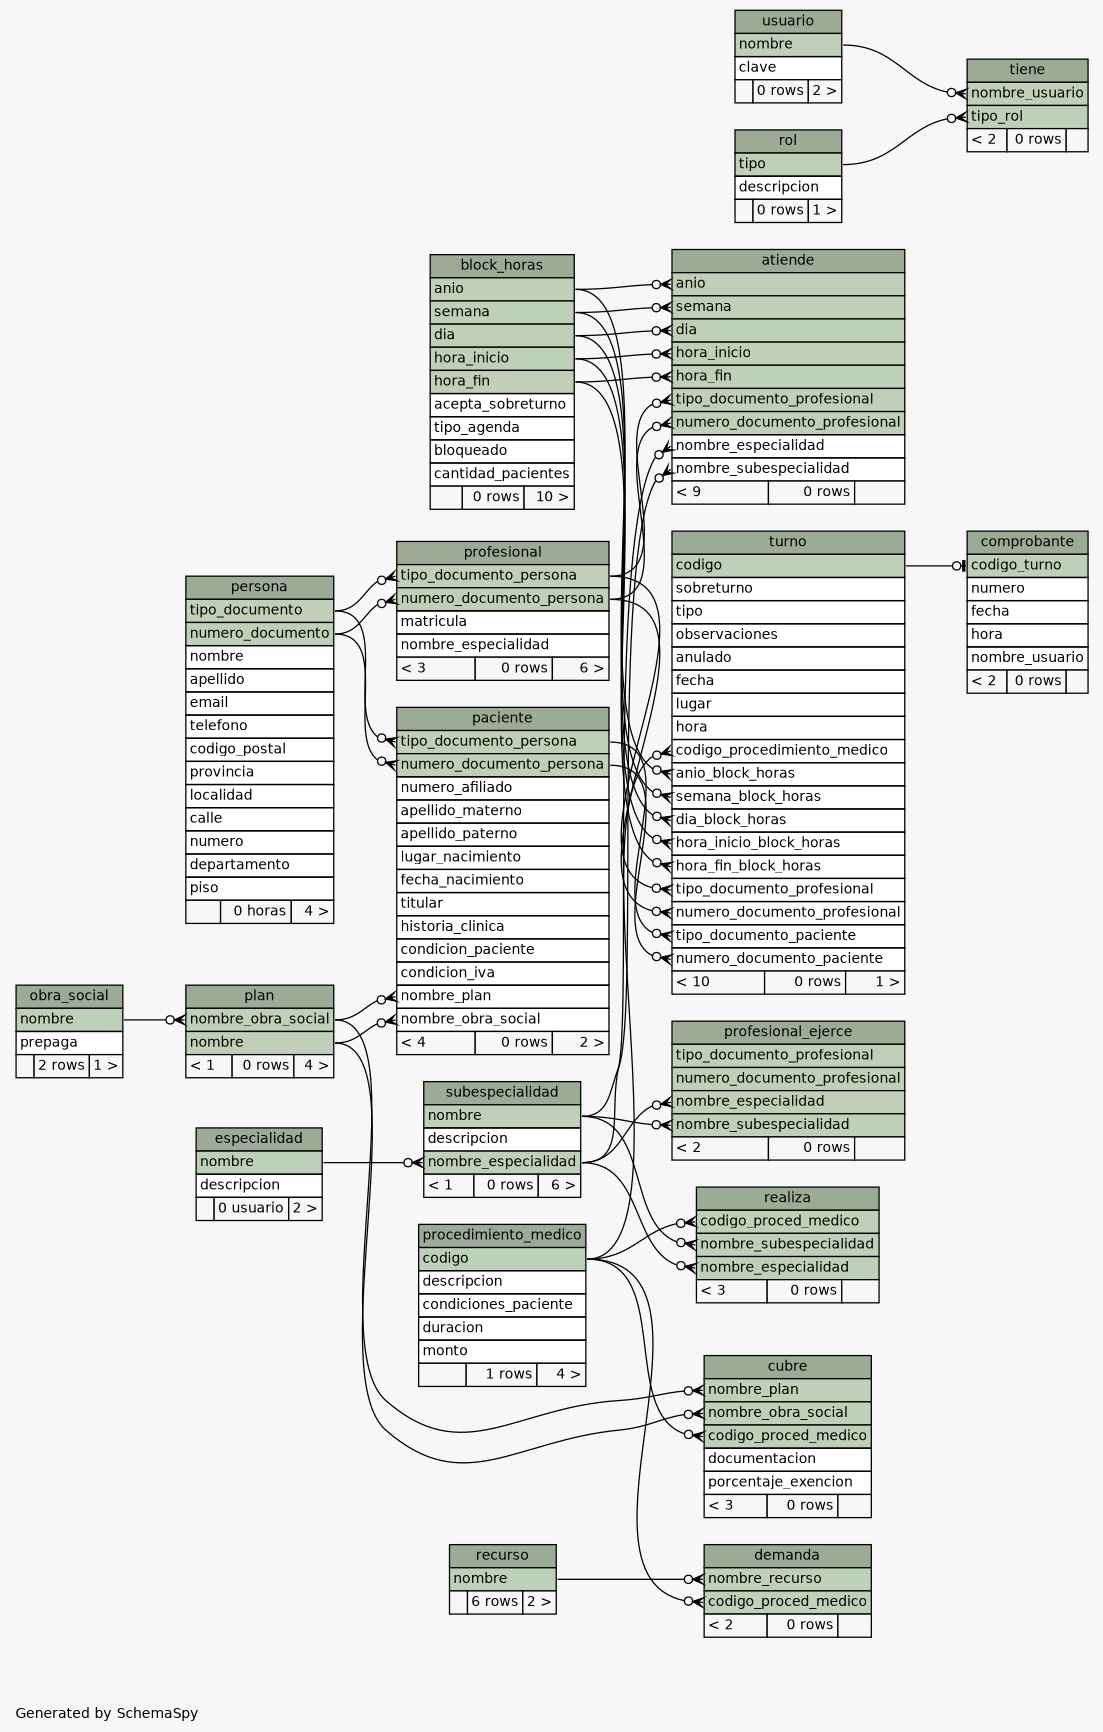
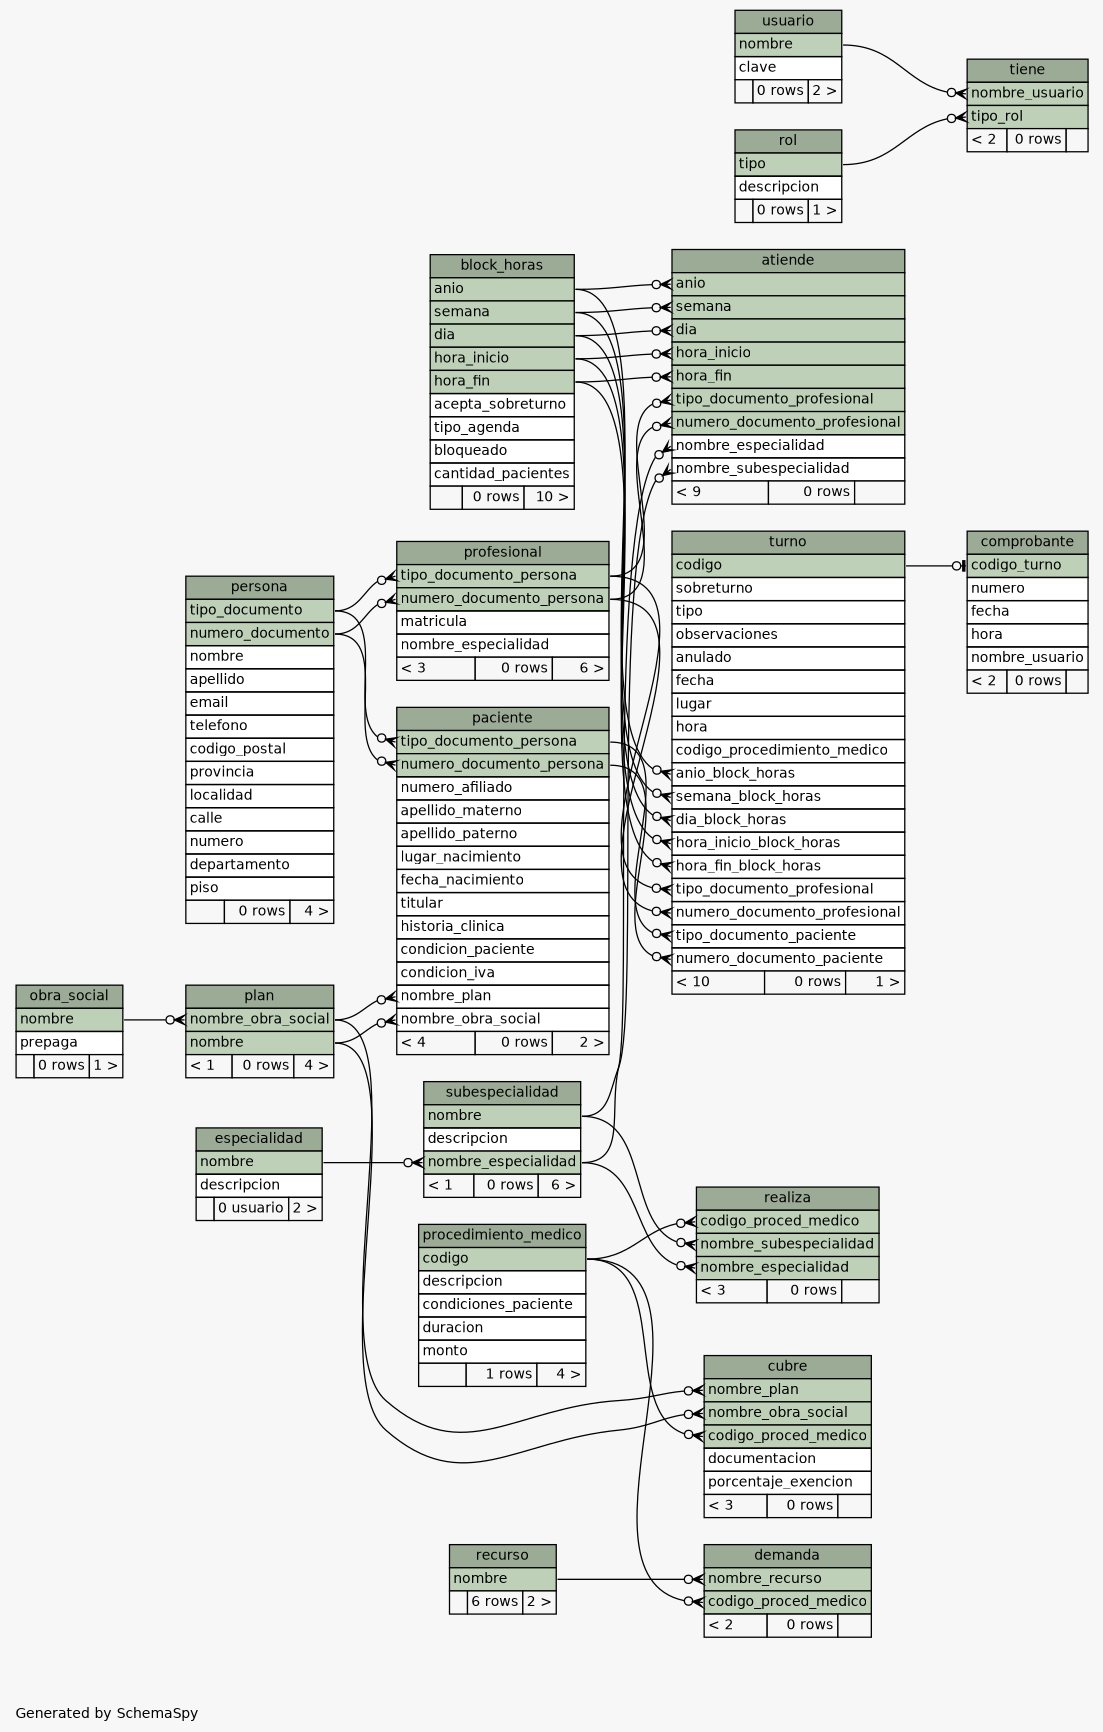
(260, 911) -> (262, 911)
(631, 1040) -> none
(62, 1066) -> (62, 1066)
(788, 1091) -> none
